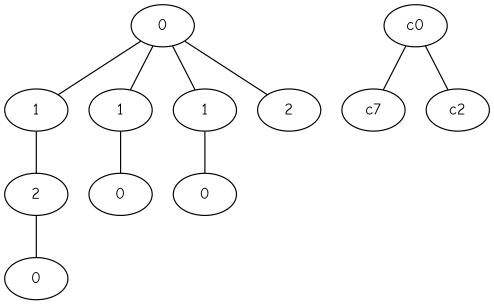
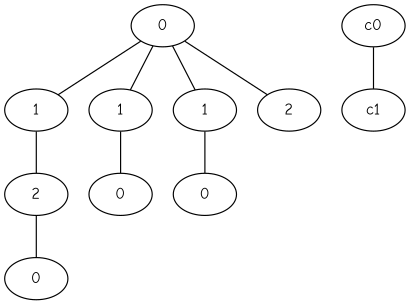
(373, 110) -> (373, 110)
(458, 110) -> none
